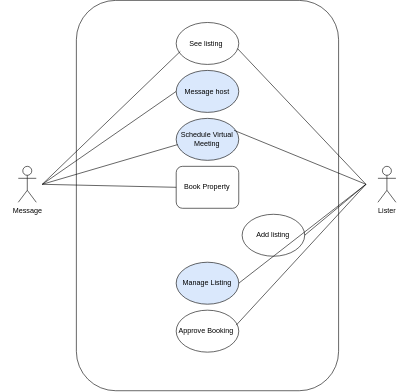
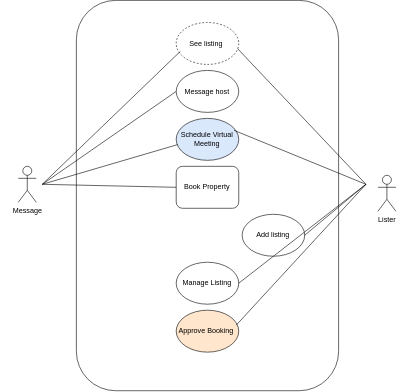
(208, 44) -> (208, 44)
(208, 92) -> (208, 92)
(387, 185) -> (387, 194)
(208, 284) -> (208, 284)
(208, 332) -> (208, 332)
